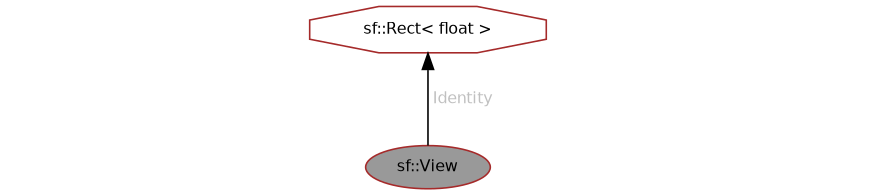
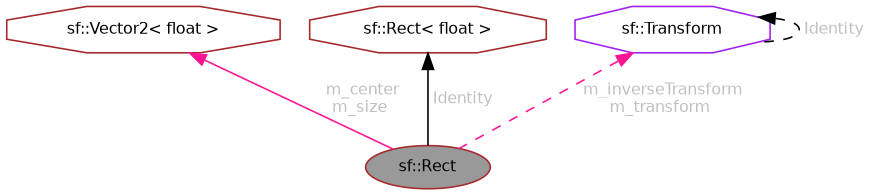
none -> (143, 30)
none -> (673, 30)
(428, 167) -> (428, 167)
